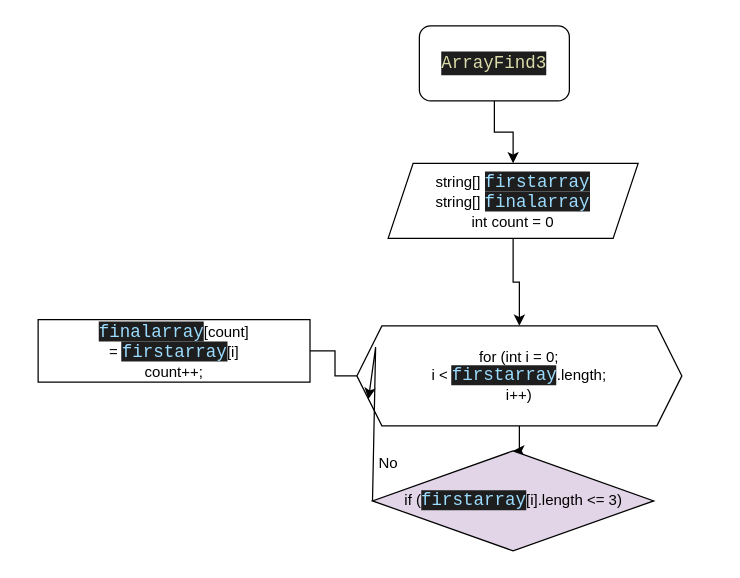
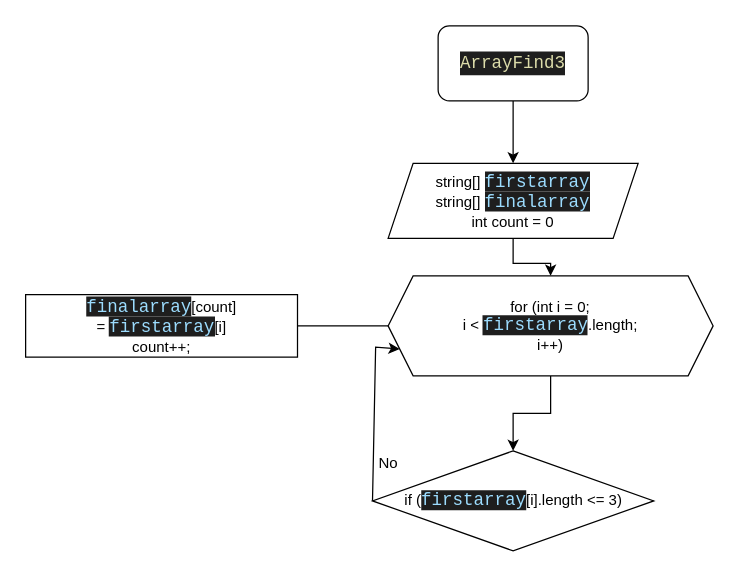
(494, 63) -> (513, 63)
(174, 351) -> (162, 326)
(519, 376) -> (551, 326)
(513, 501) -> (513, 501)
